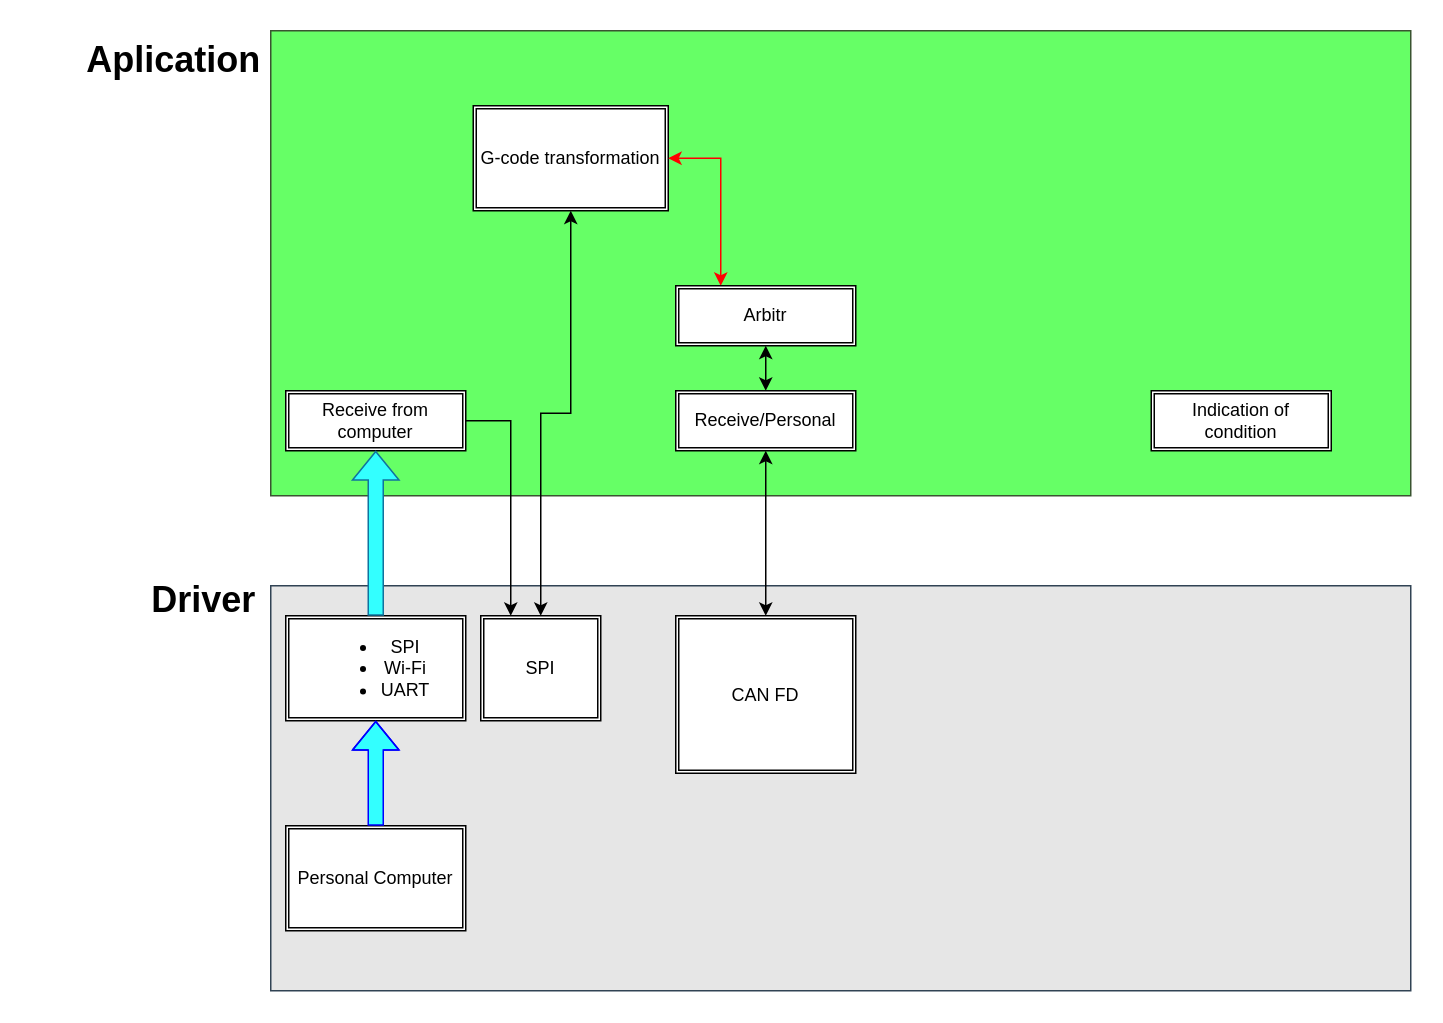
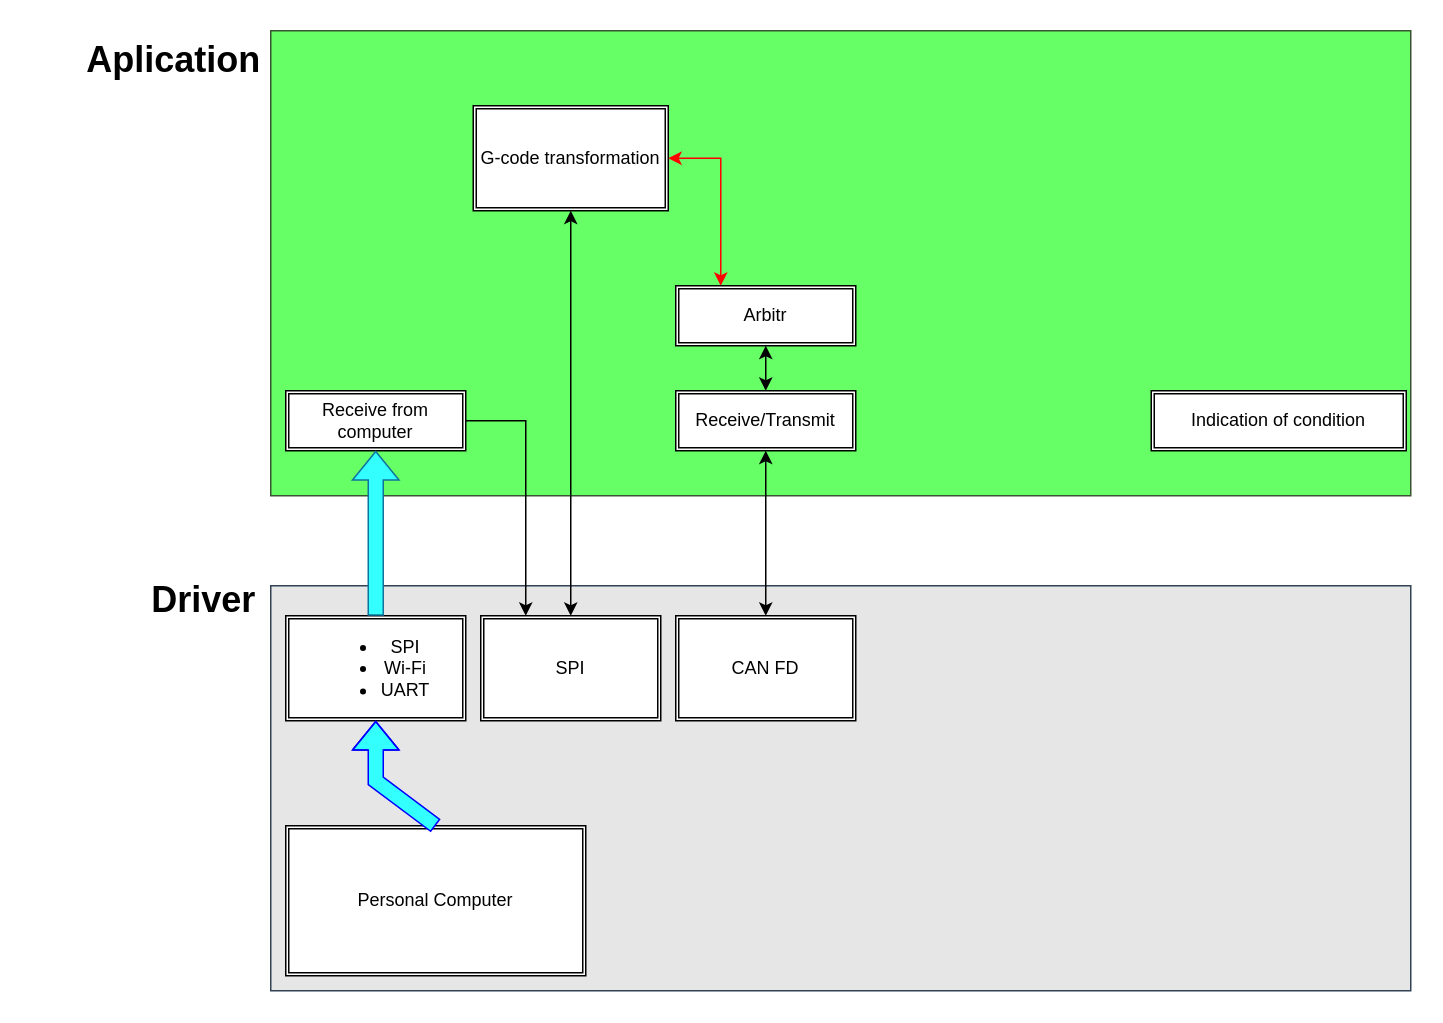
(766, 421) -> (766, 421)
(1241, 421) -> (1279, 421)
(541, 668) -> (571, 668)
(766, 695) -> (766, 668)
(376, 878) -> (436, 901)
